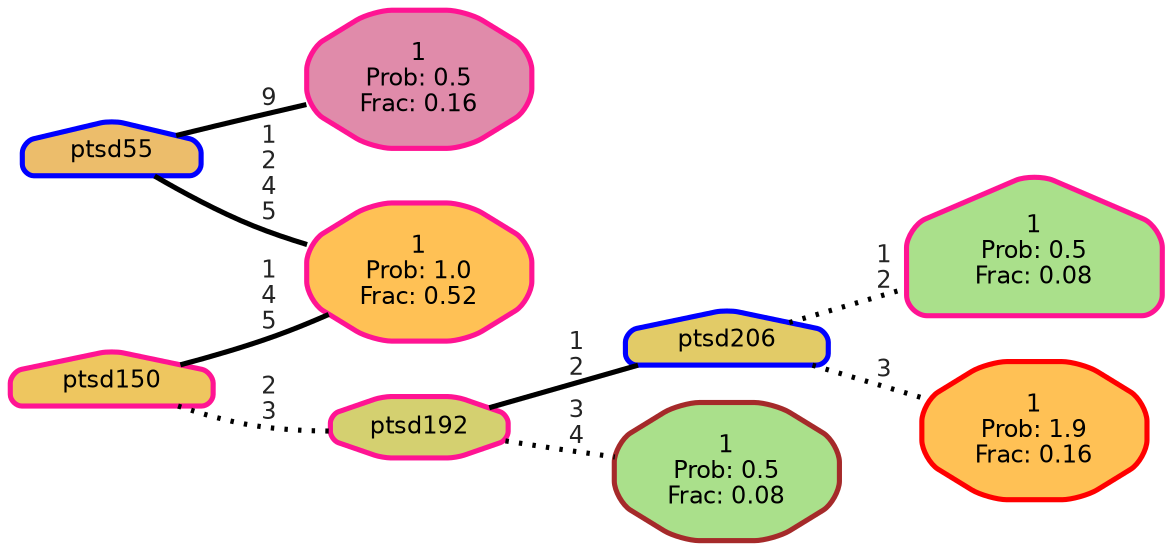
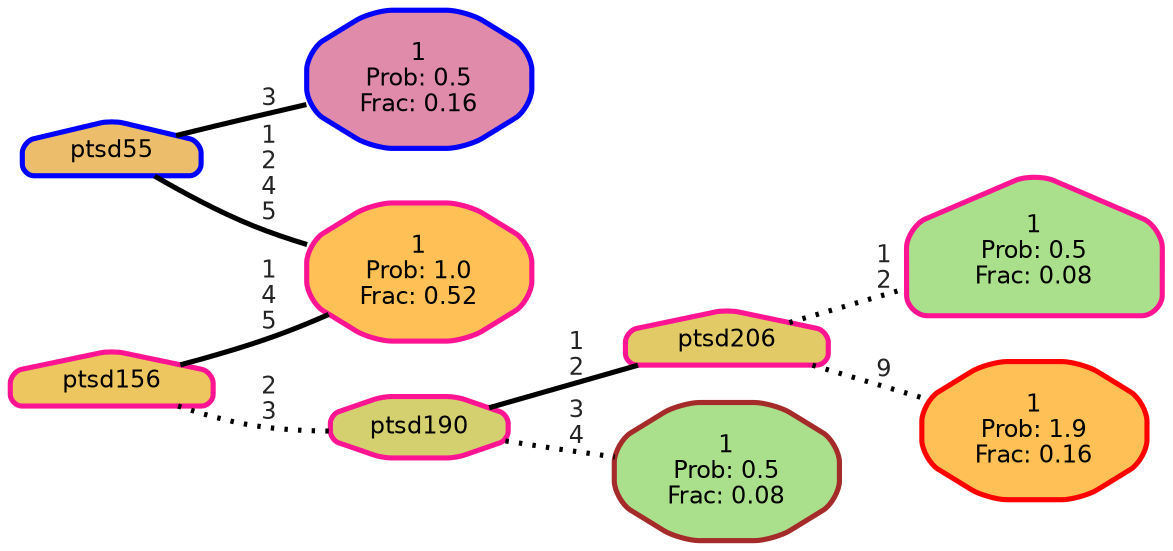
(419, 79) -> (419, 79)
(266, 99) -> (266, 99)
(727, 340) -> (727, 340)
(881, 370) -> (881, 370)
(112, 381) -> (112, 381)
(419, 427) -> (419, 427)
